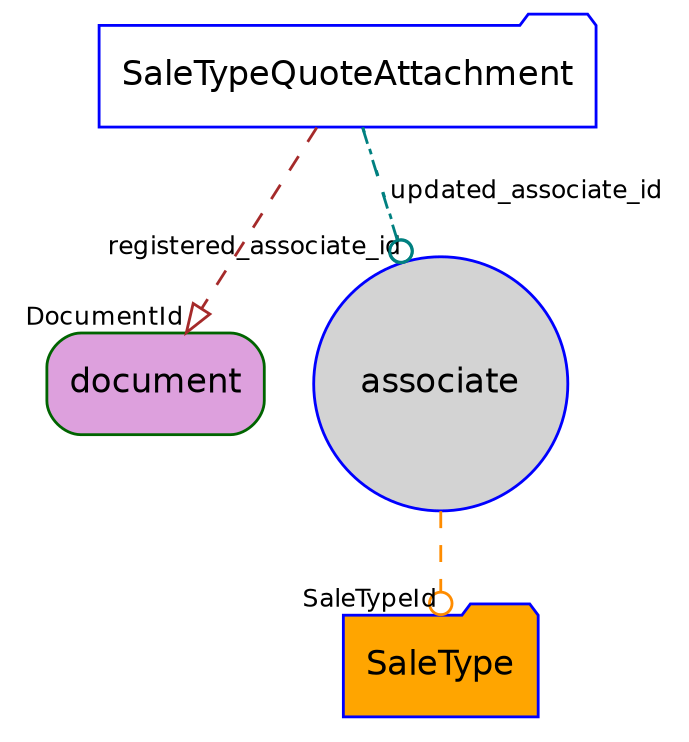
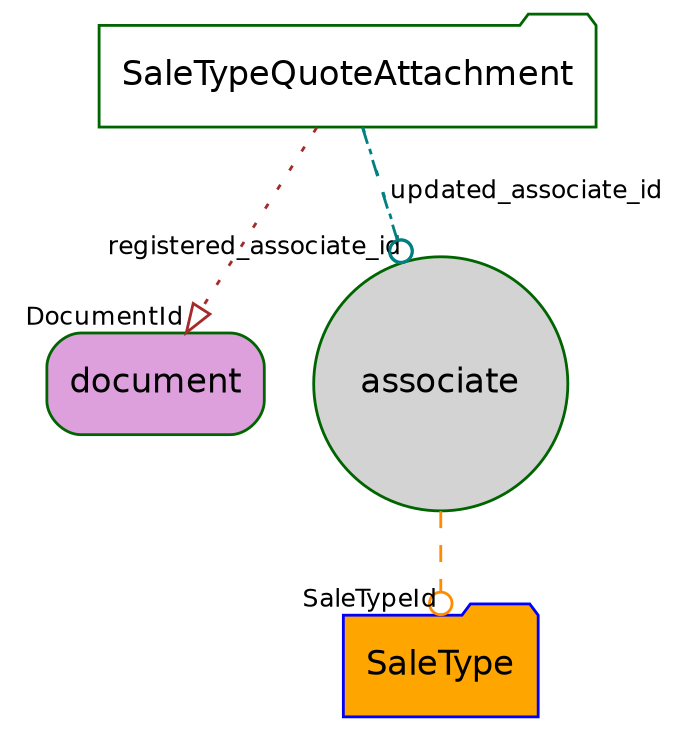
(348, 76) -> (348, 76)
(259, 218) -> (259, 218)
(441, 384) -> (441, 384)
